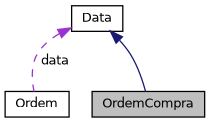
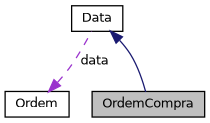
(35, 58) -> (76, 58)
